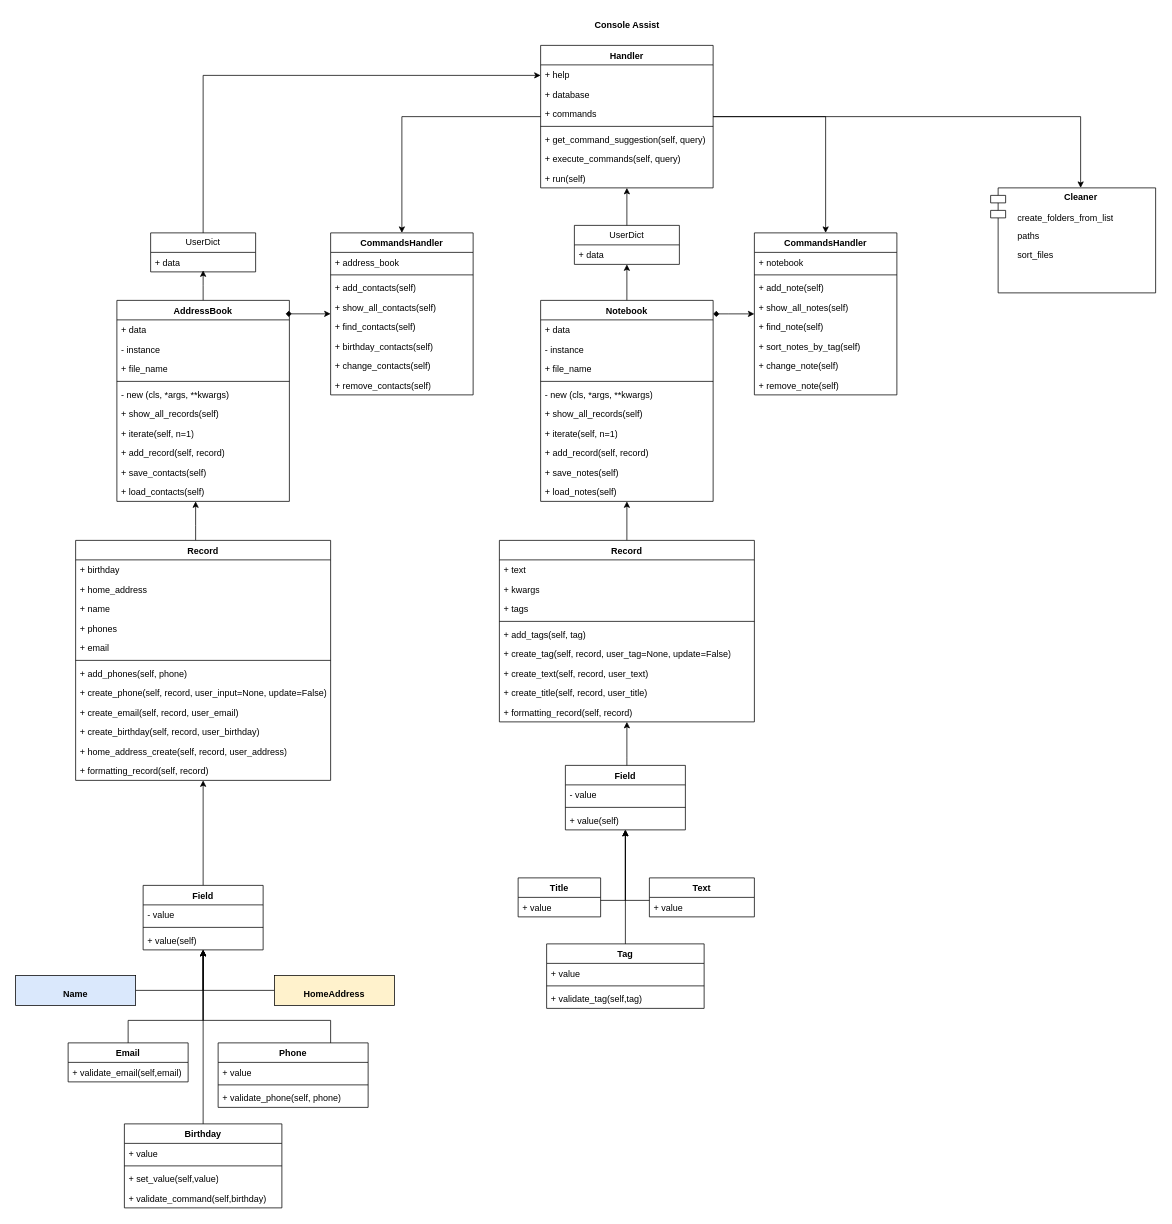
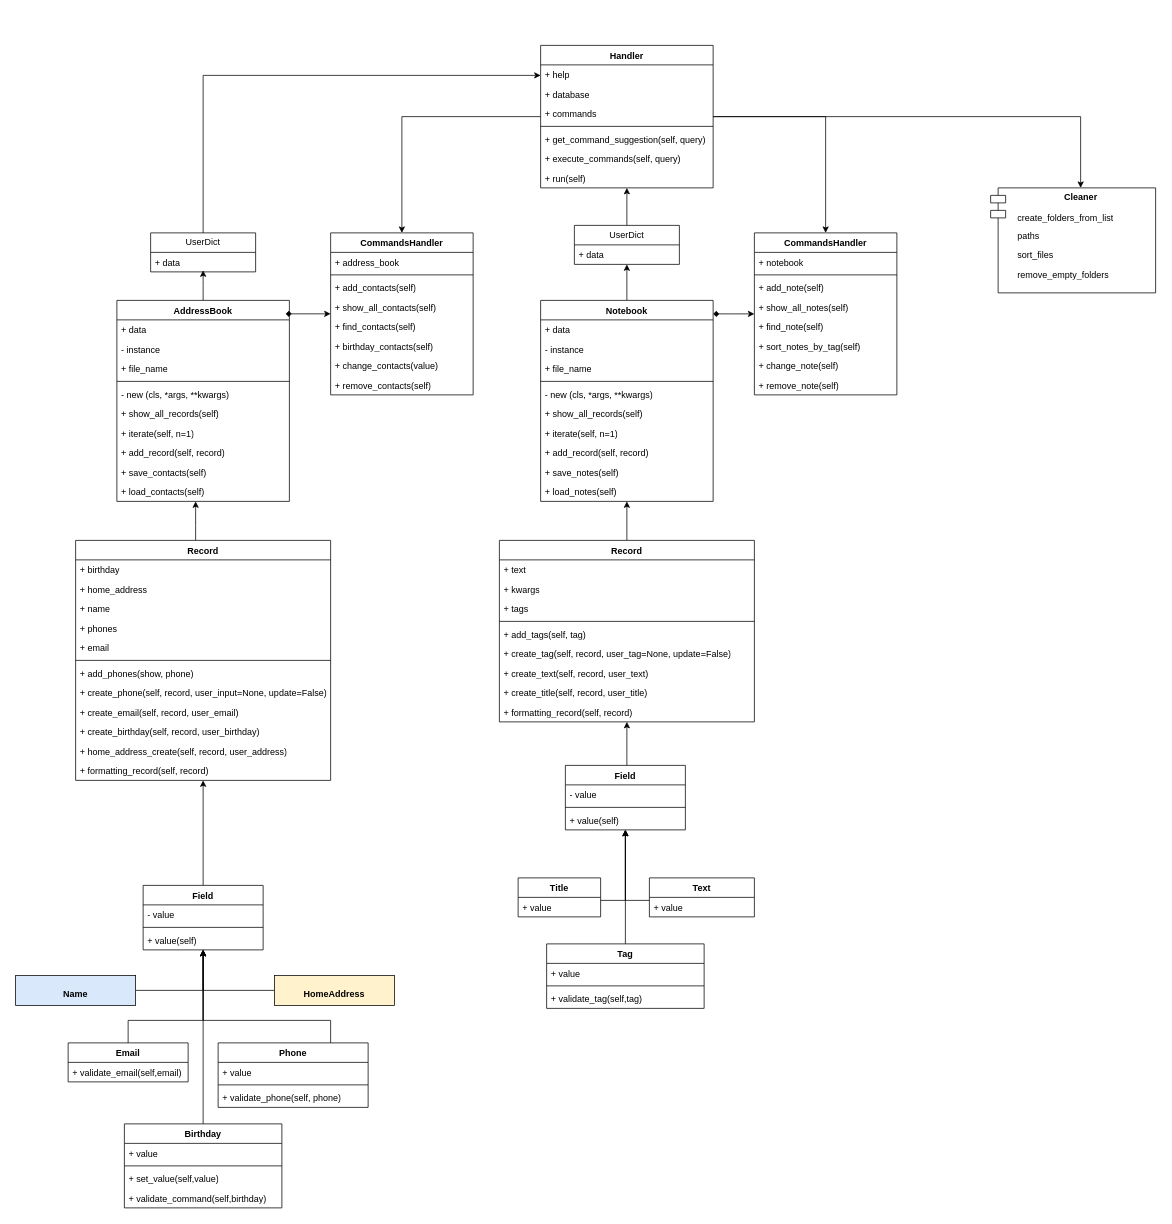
(627, 25) -> none
none -> (1065, 274)
(390, 367) -> (393, 367)
(138, 674) -> (139, 674)
